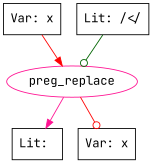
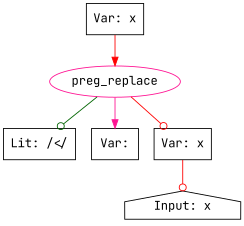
(94, 48) -> (80, 110)
(37, 144) -> (115, 144)
none -> (183, 207)
